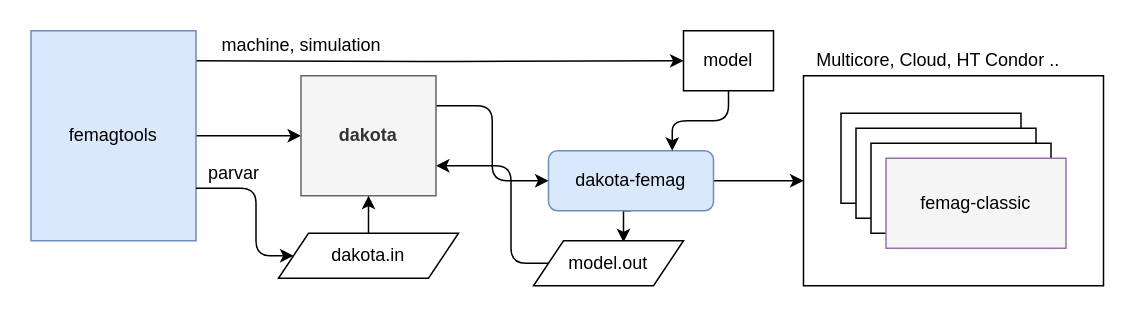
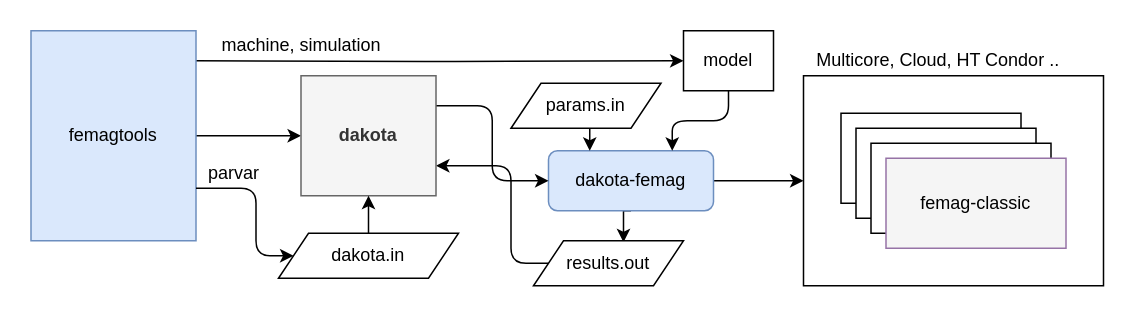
none -> (586, 106)
none -> (590, 133)
(608, 263) -> (608, 263)
